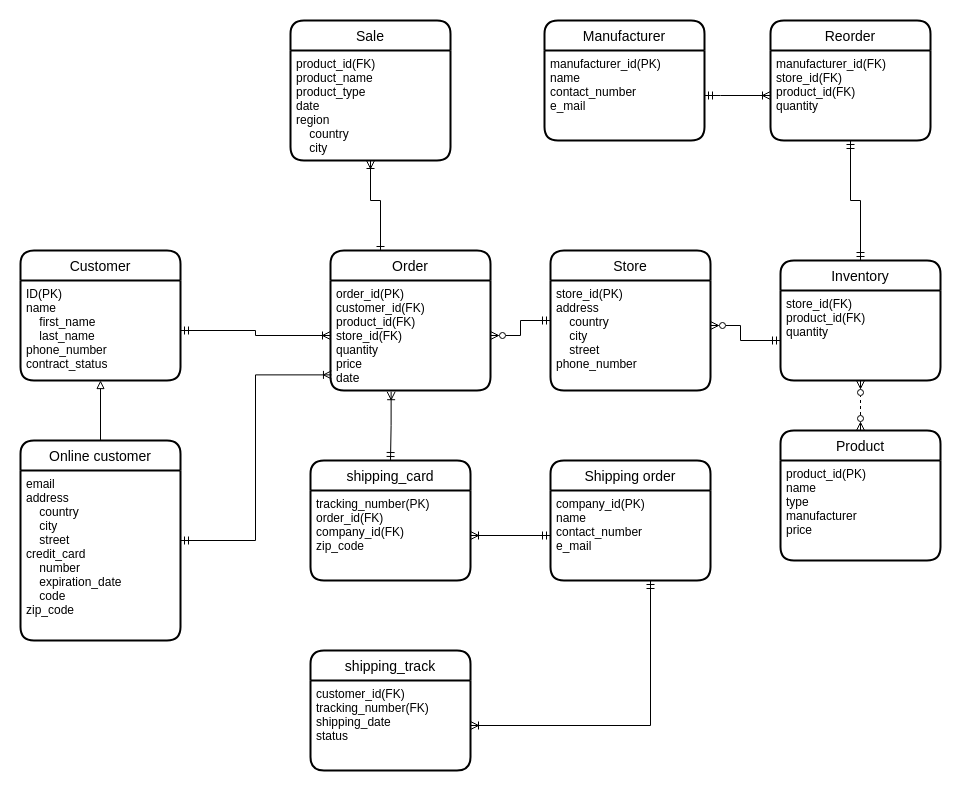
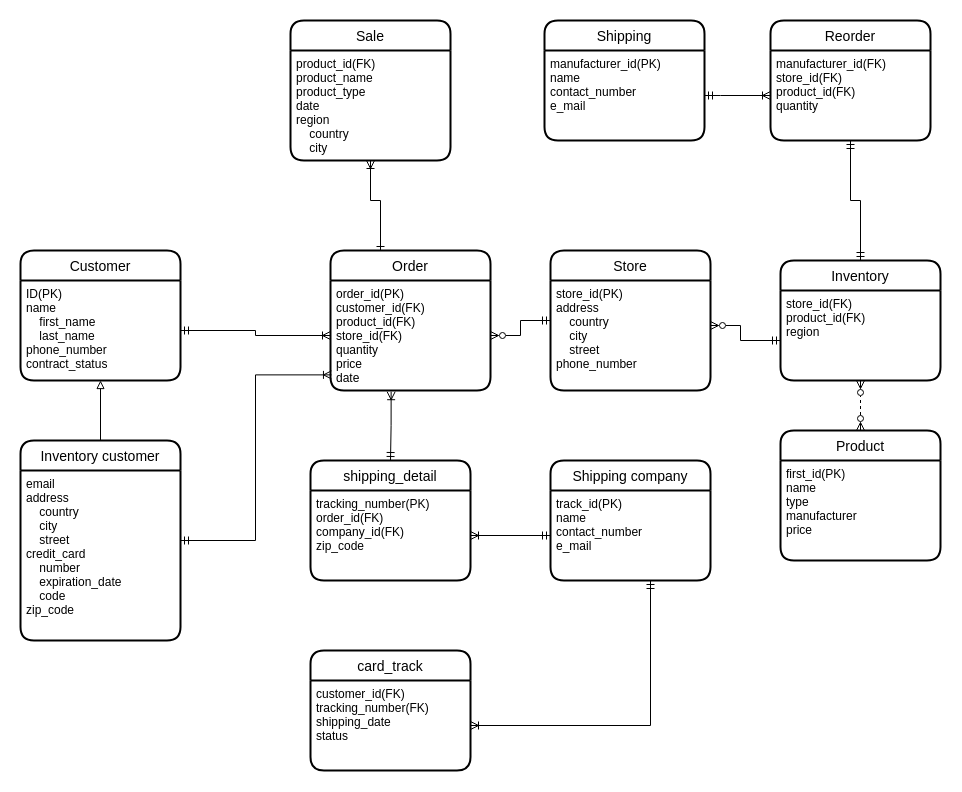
(624, 36) -> (624, 36)
(825, 304) -> (825, 304)
(100, 456) -> (100, 456)
(831, 474) -> (823, 474)
(390, 476) -> (390, 476)
(630, 476) -> (630, 476)
(601, 504) -> (595, 504)
(390, 666) -> (390, 666)
